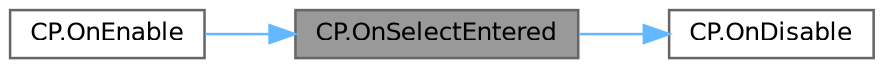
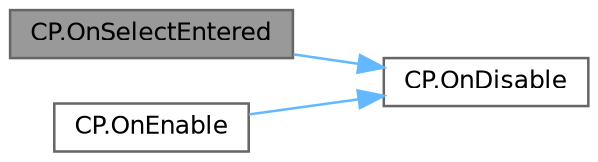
(237, 34) -> (303, 107)
